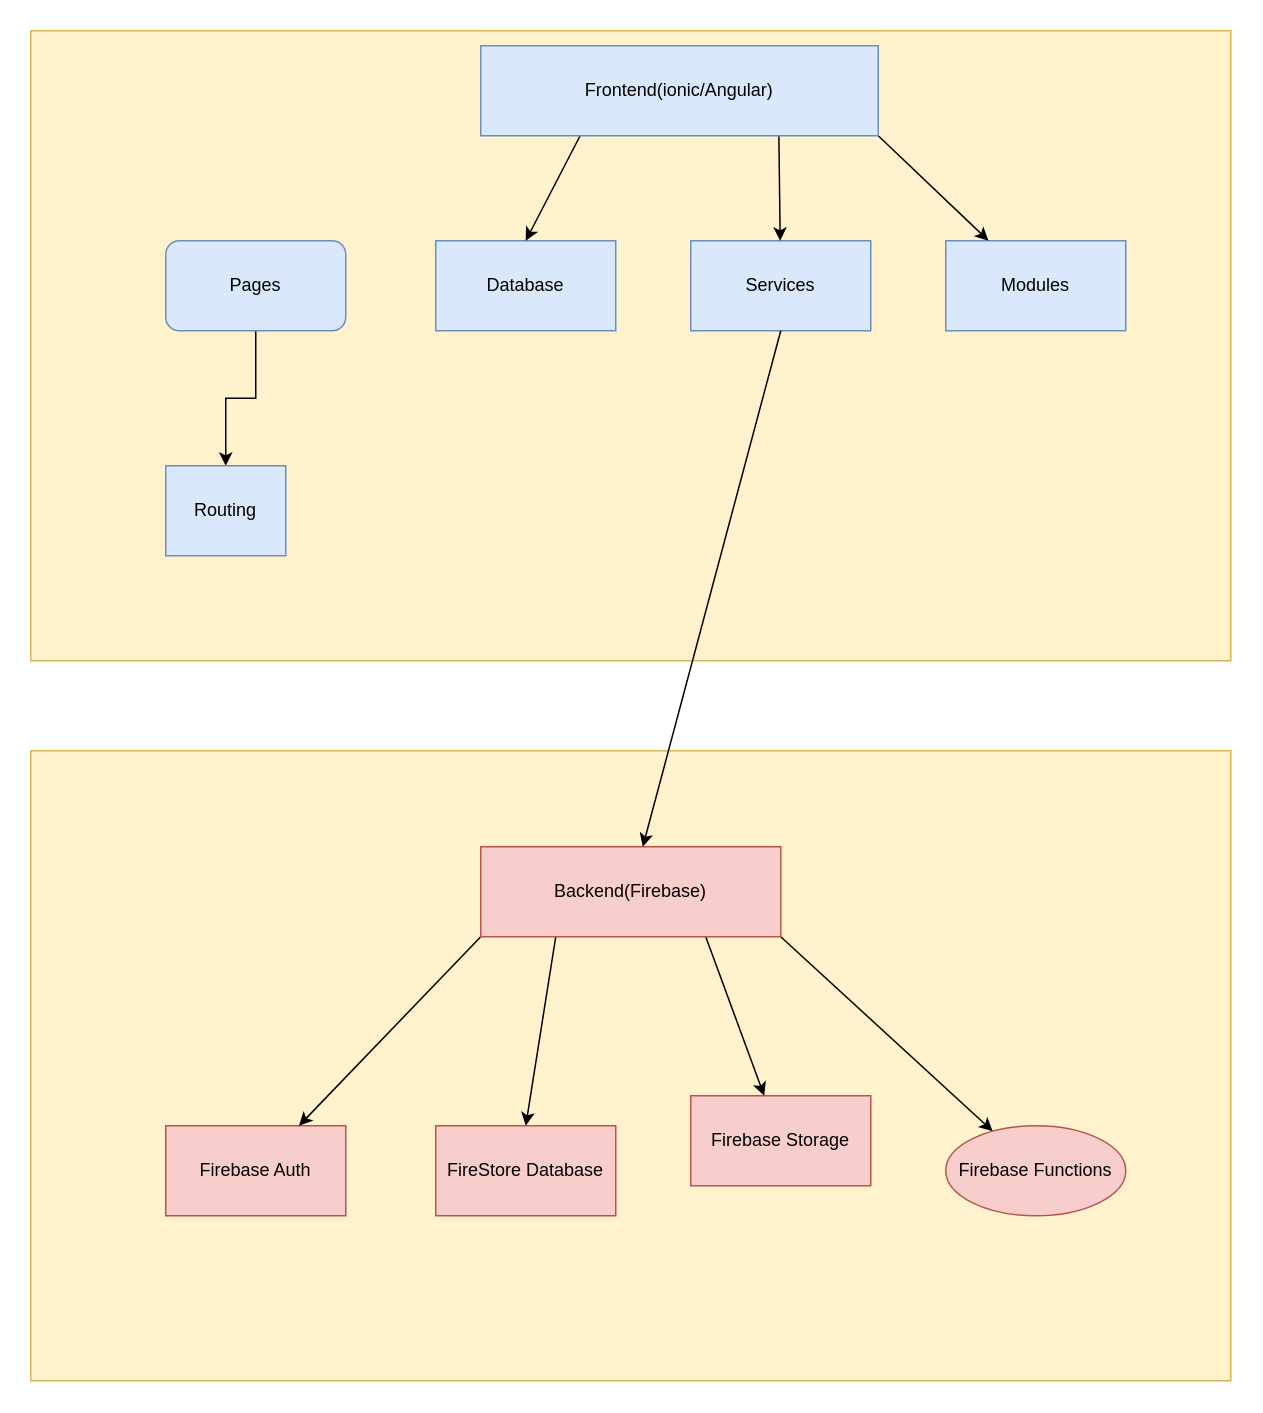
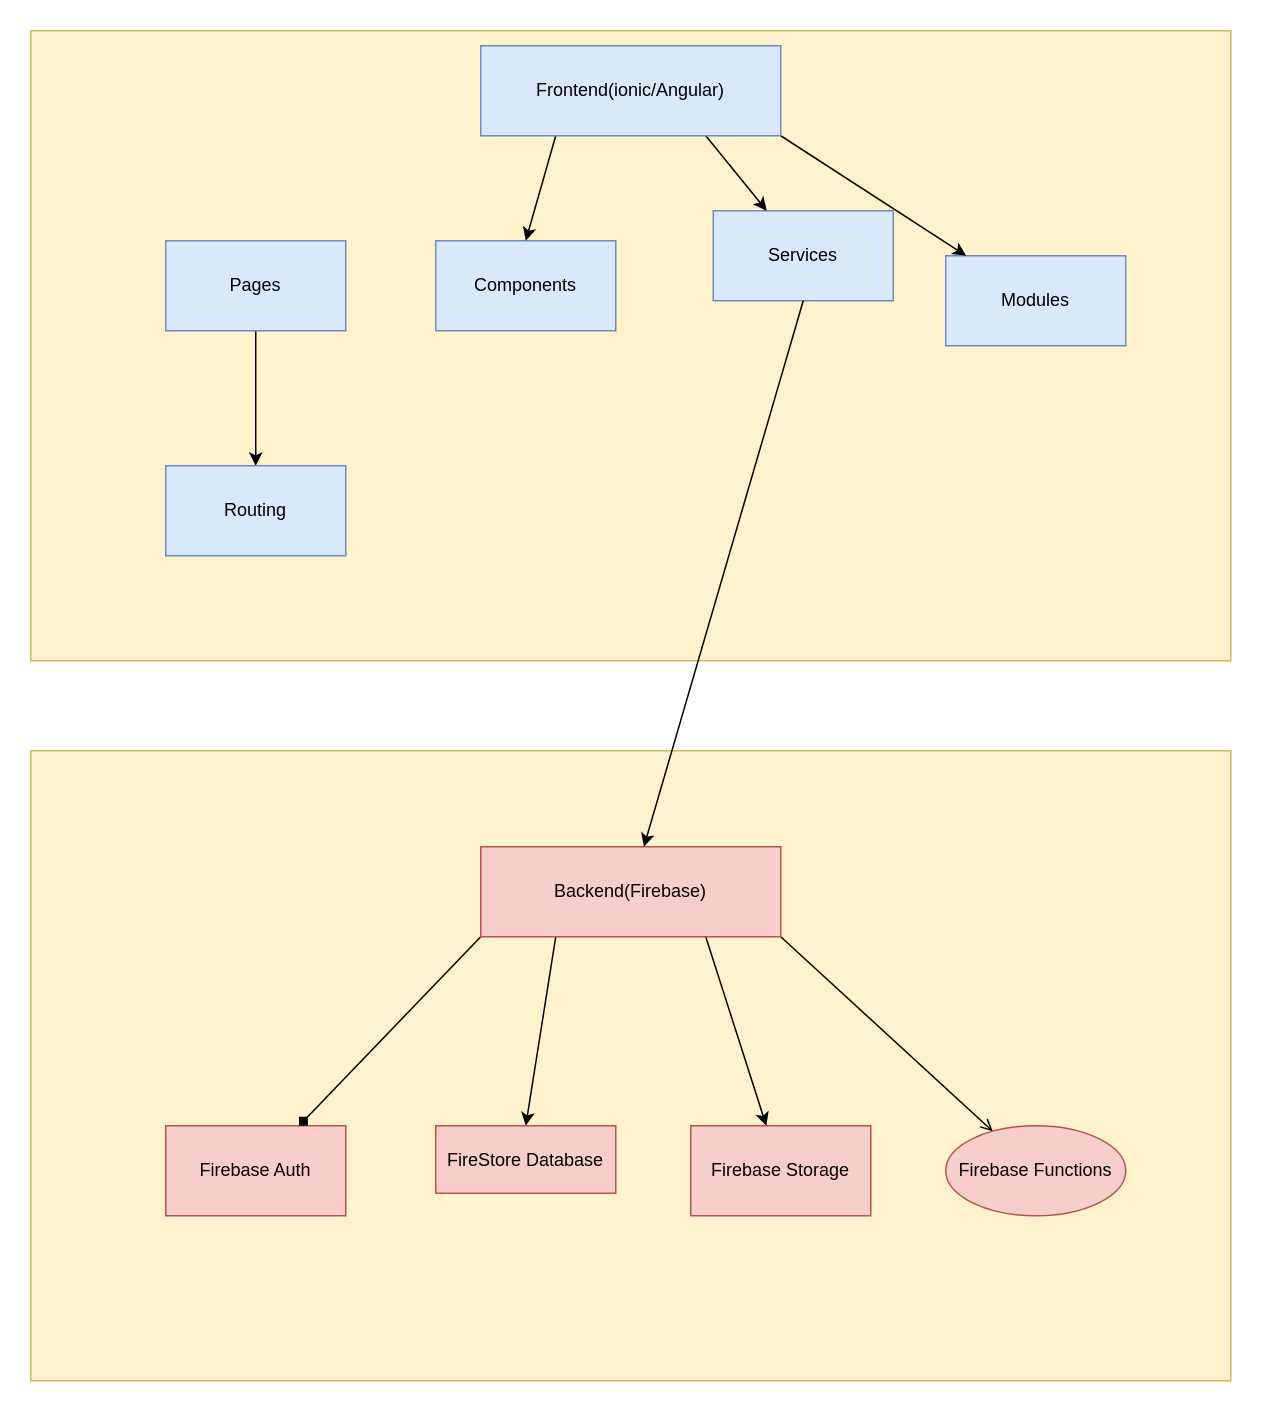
(680, 91) -> (631, 91)
(256, 286) -> (256, 286)
(526, 286) -> (526, 286)
(781, 286) -> (803, 256)
(1036, 286) -> (1036, 301)
(226, 511) -> (256, 511)
(307, 1117) -> (308, 1117)
(984, 1123) -> (986, 1125)
(781, 1141) -> (781, 1171)
(526, 1171) -> (526, 1160)
